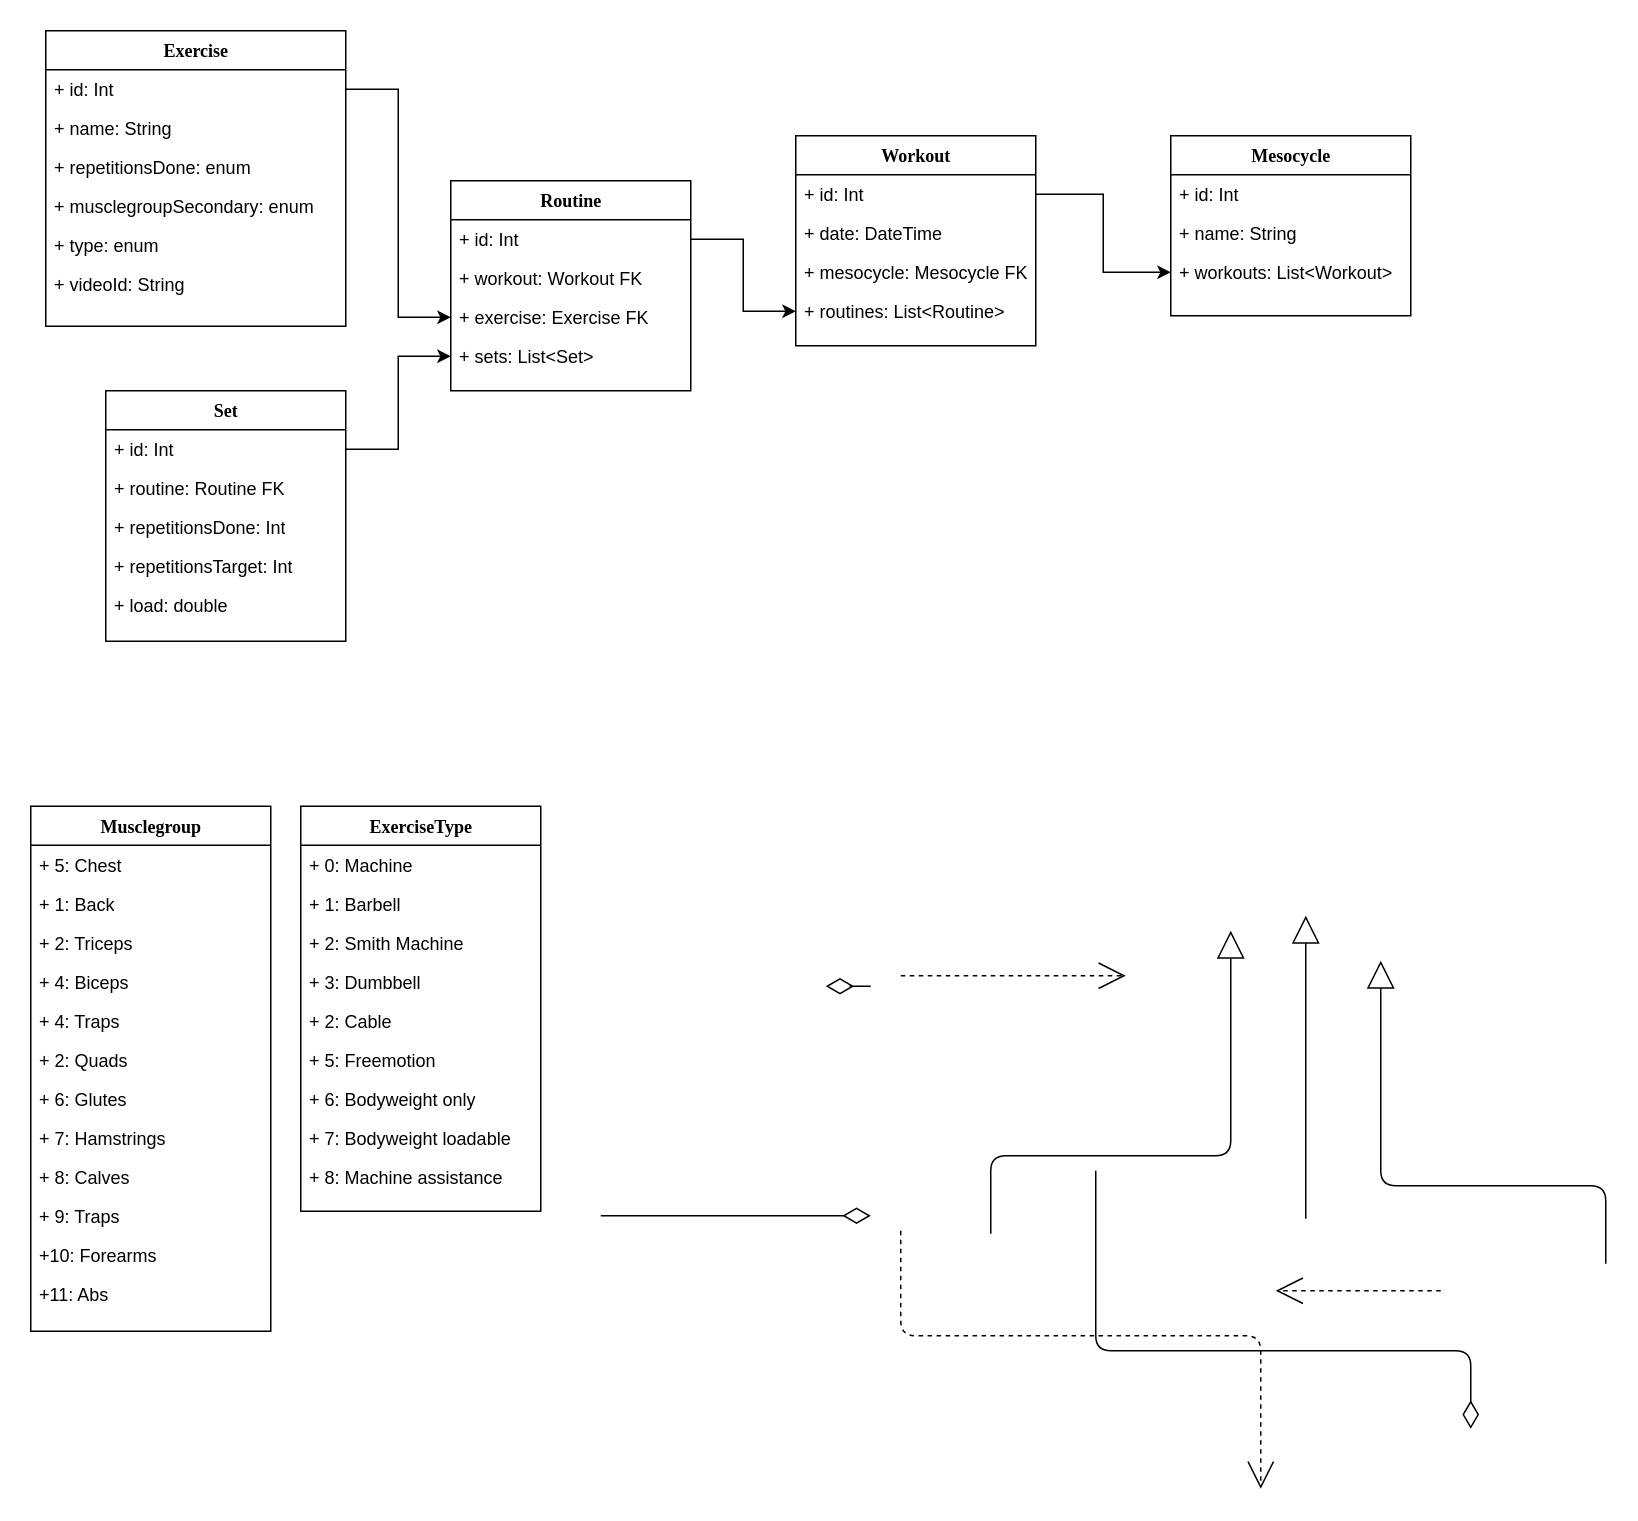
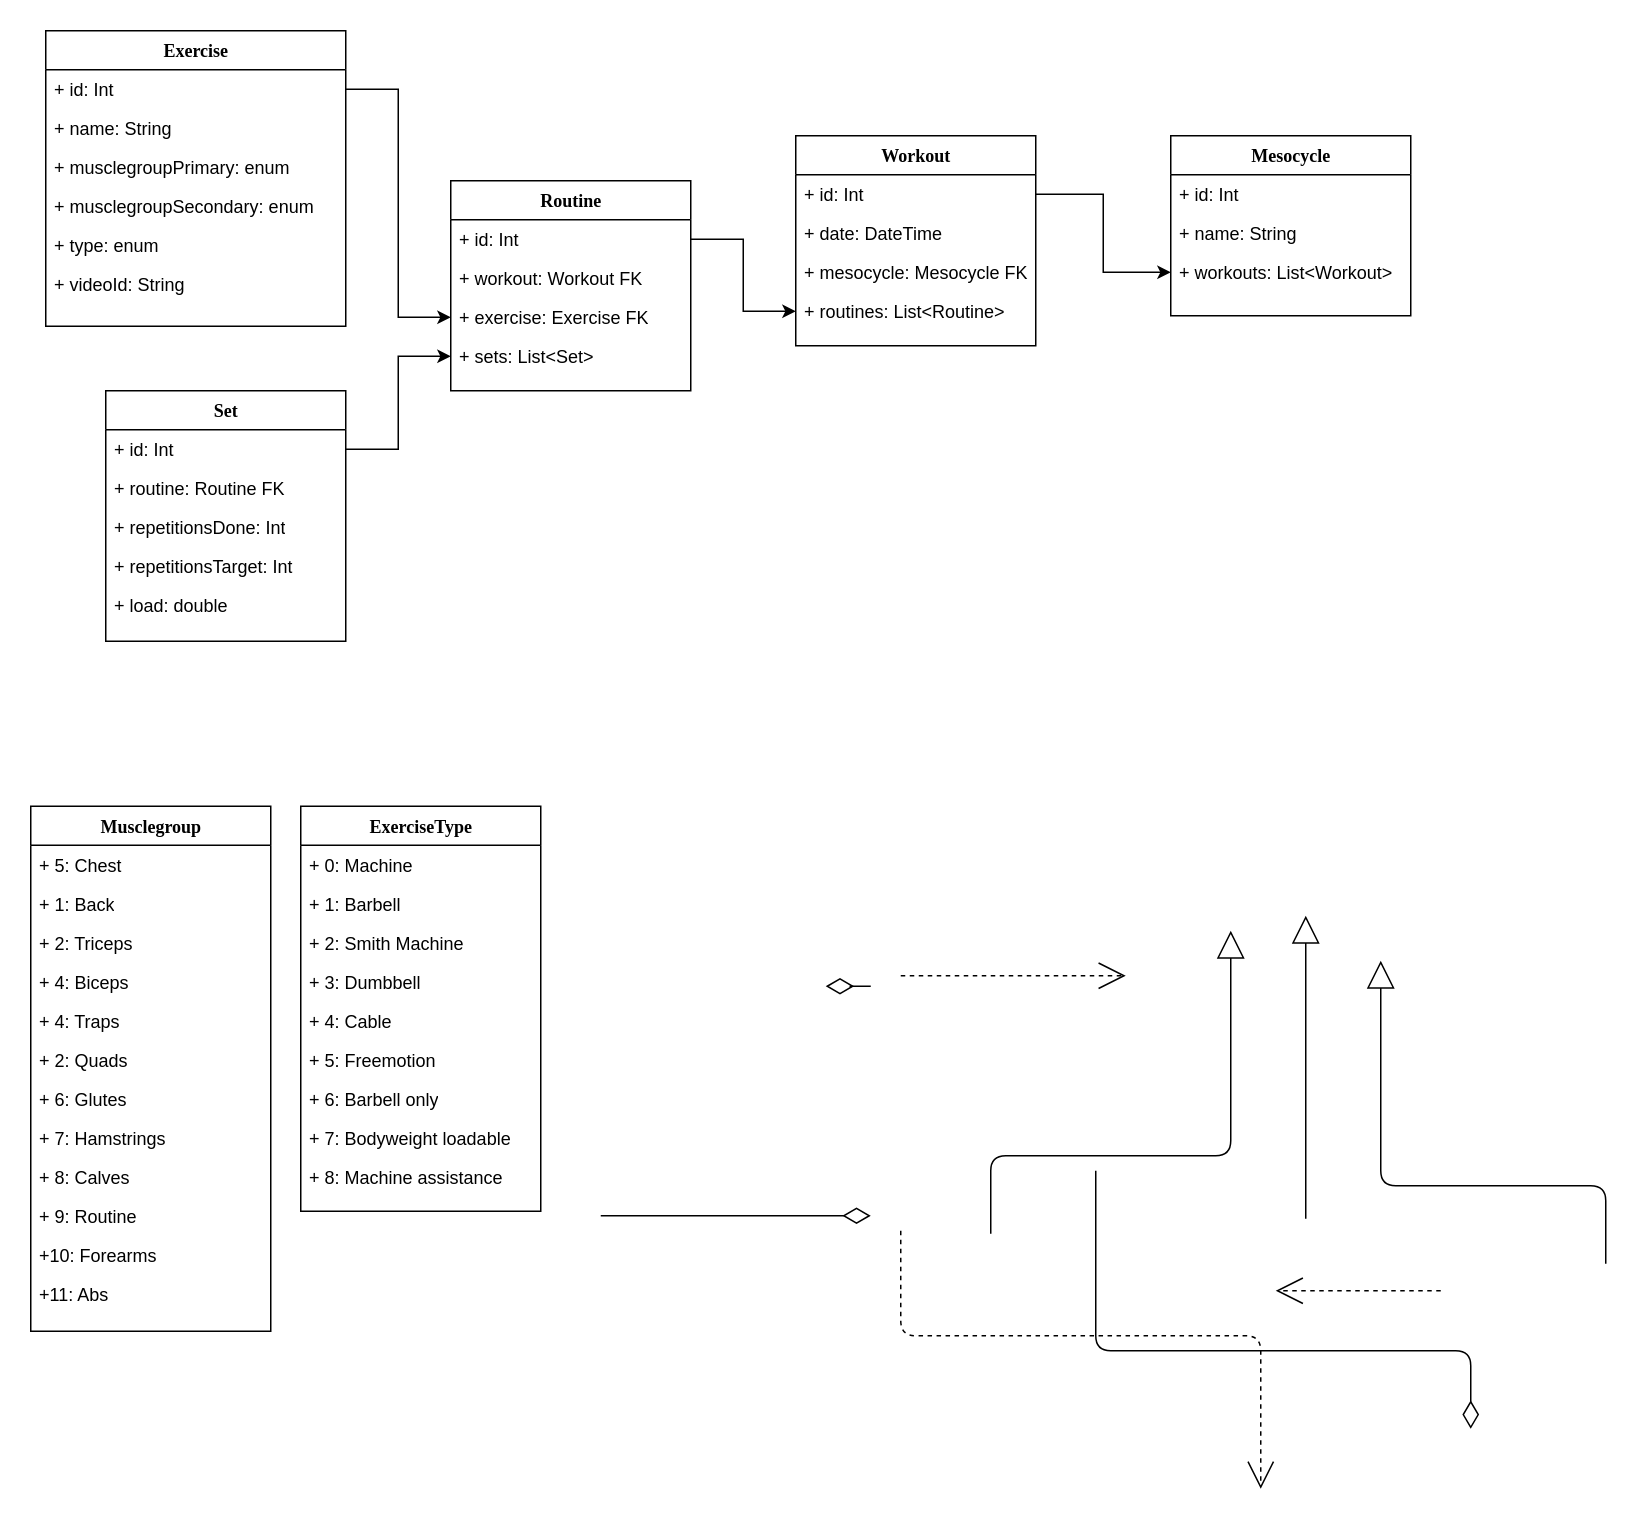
(159, 169) -> (174, 169)
(351, 1023) -> (351, 1023)
(397, 1101) -> (379, 1101)
(83, 1218) -> (91, 1218)
